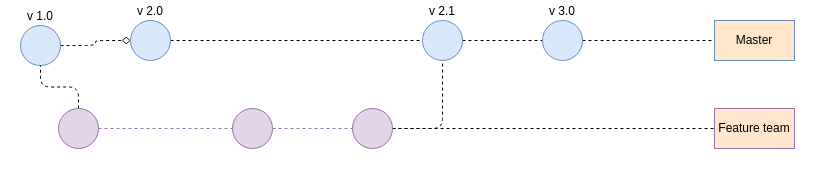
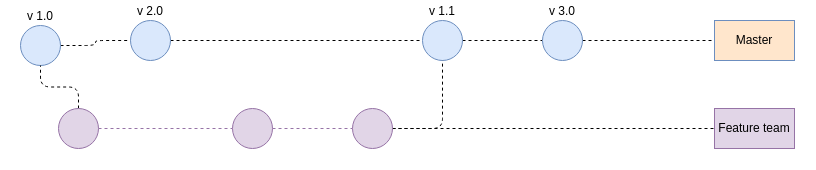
(443, 10) -> (443, 10)
(121, 41) -> (125, 41)
(755, 129) -> (755, 129)
